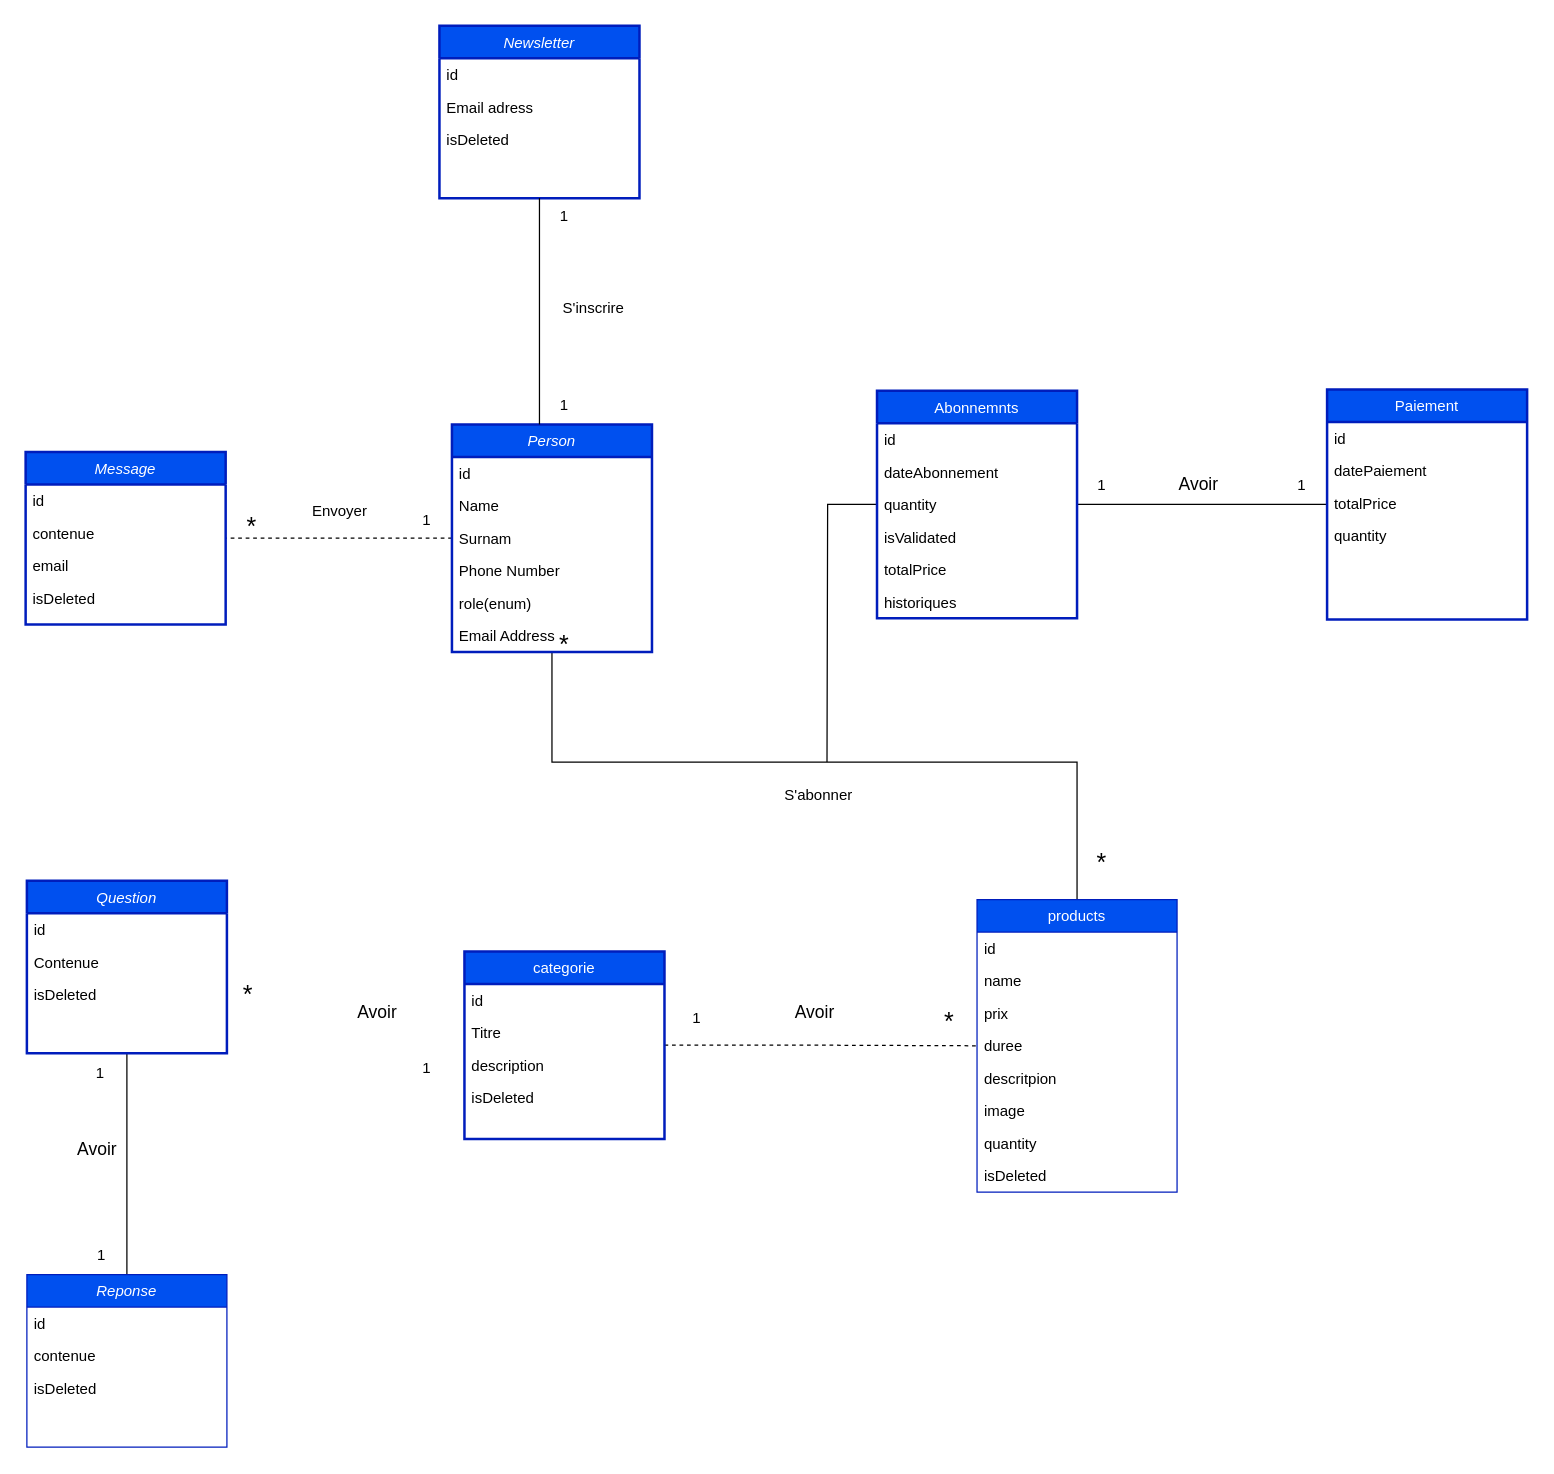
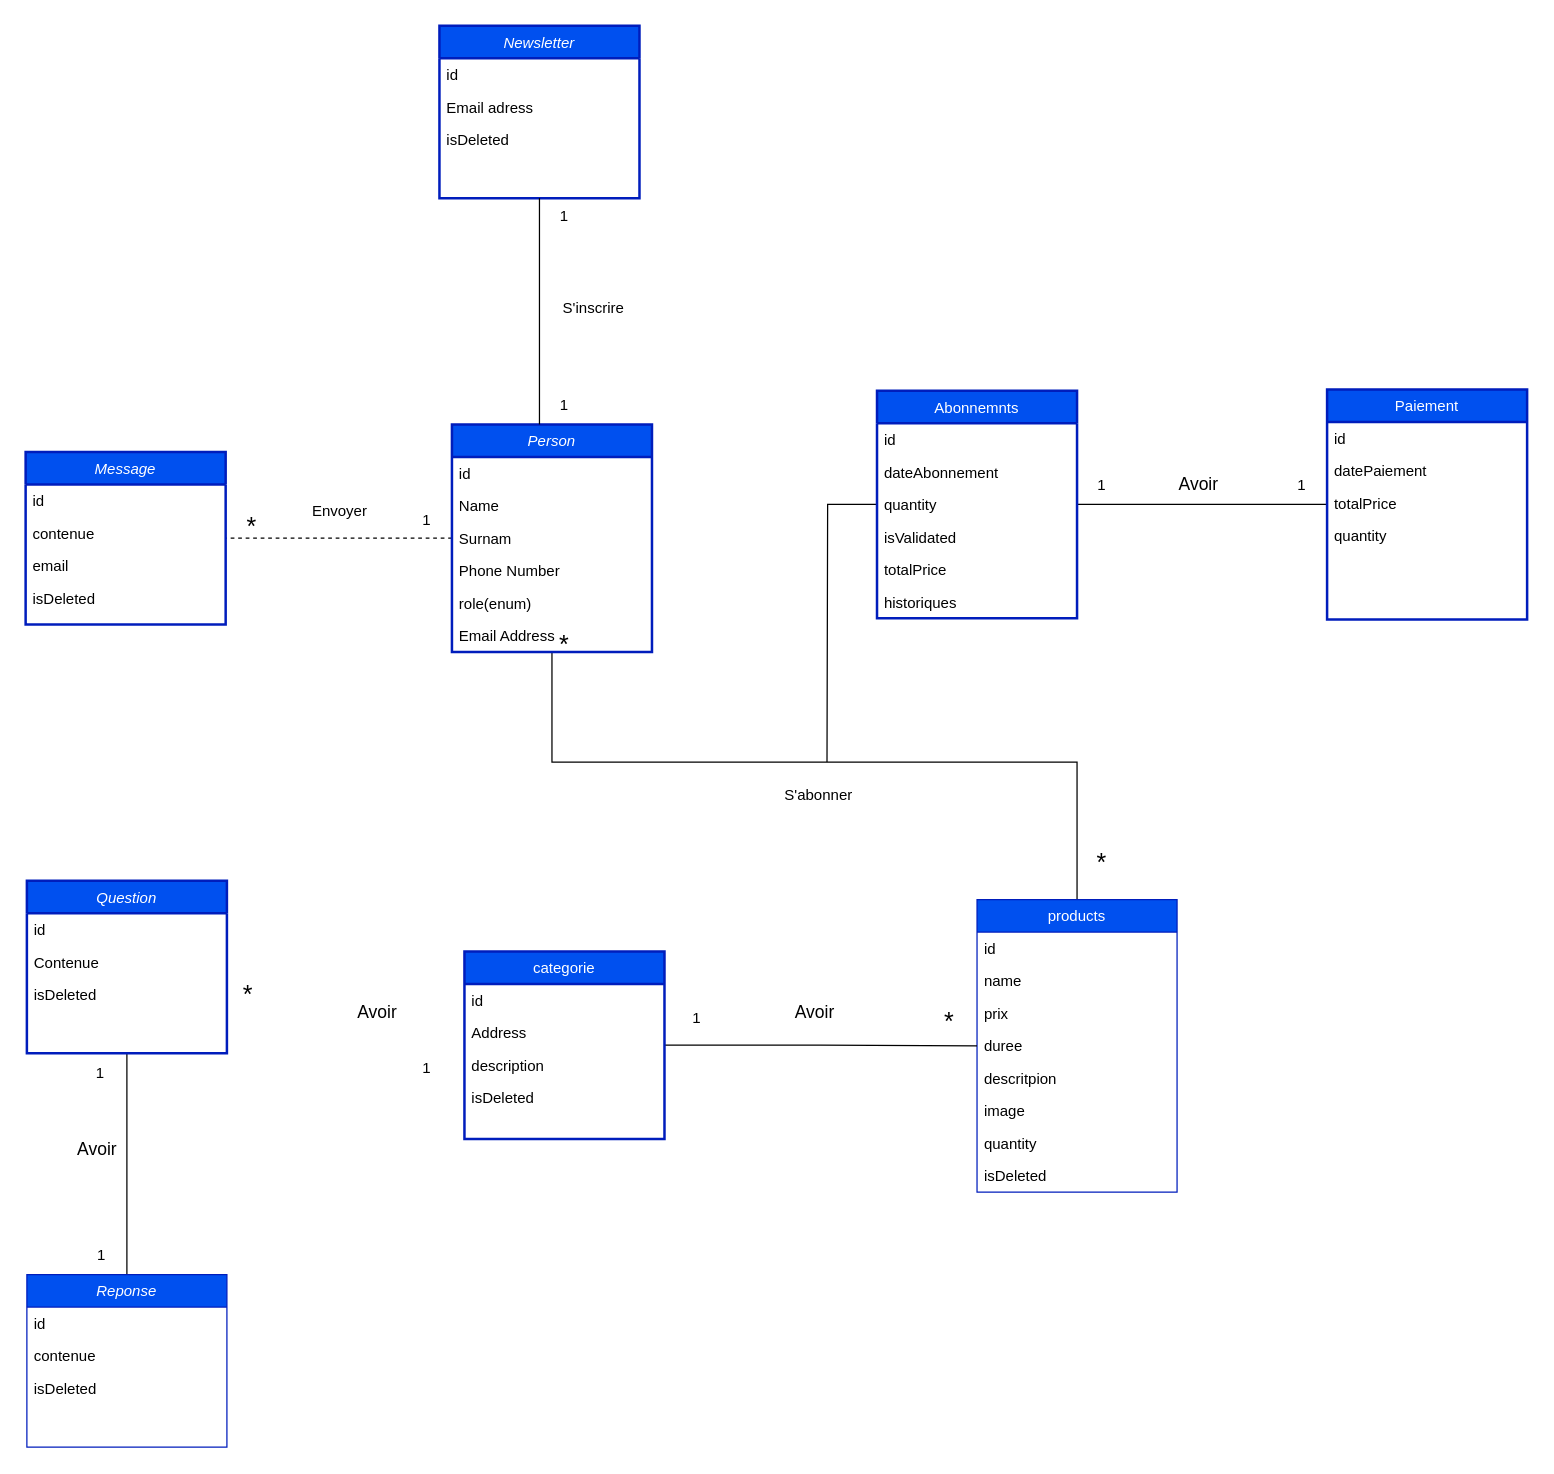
(490, 1033) -> (501, 1033)
(820, 1045) -> (820, 1045)
